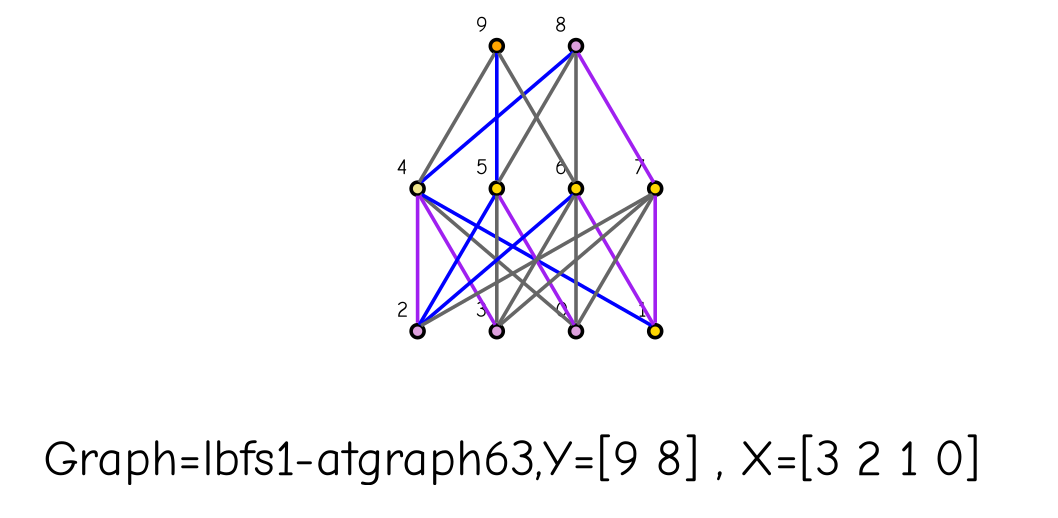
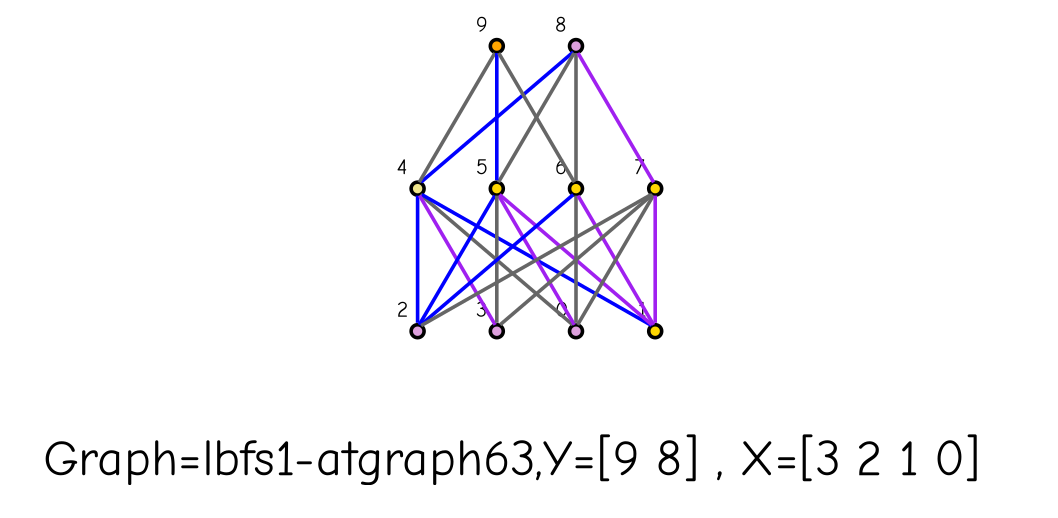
(418, 259) -> (418, 259)
(536, 260) -> none
none -> (576, 260)
